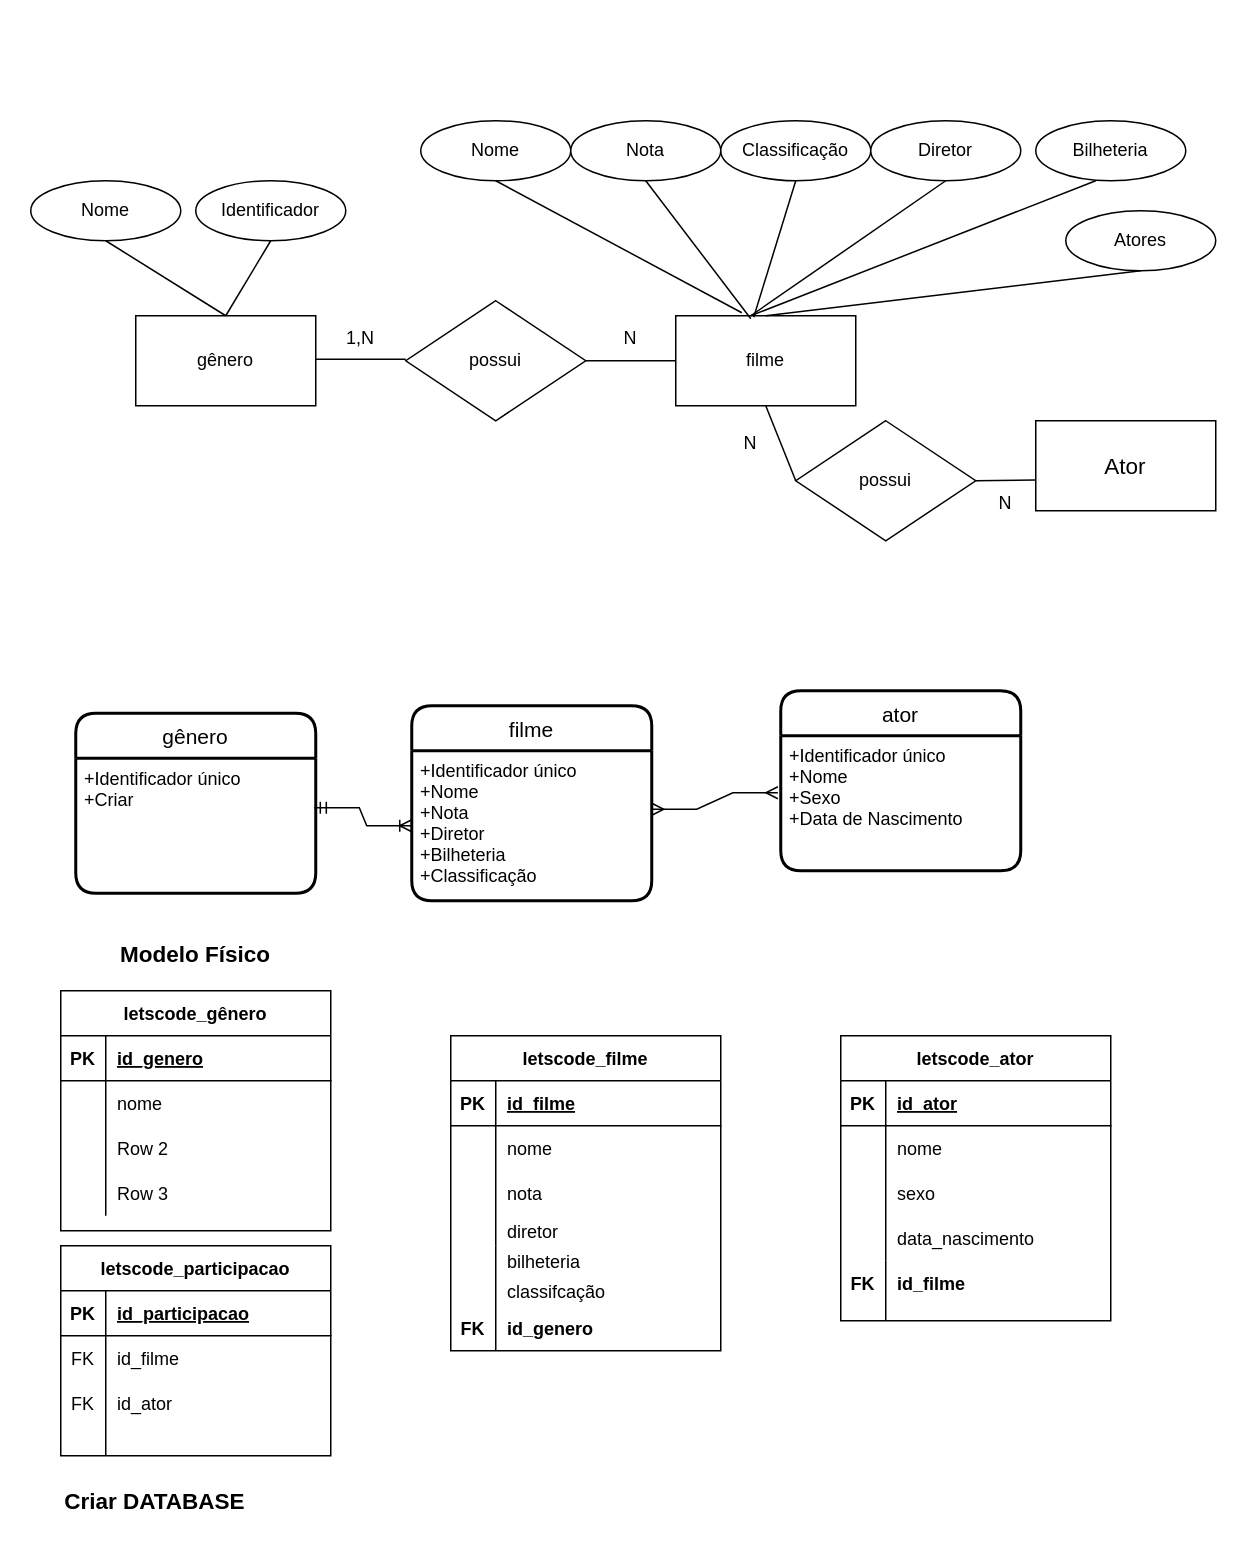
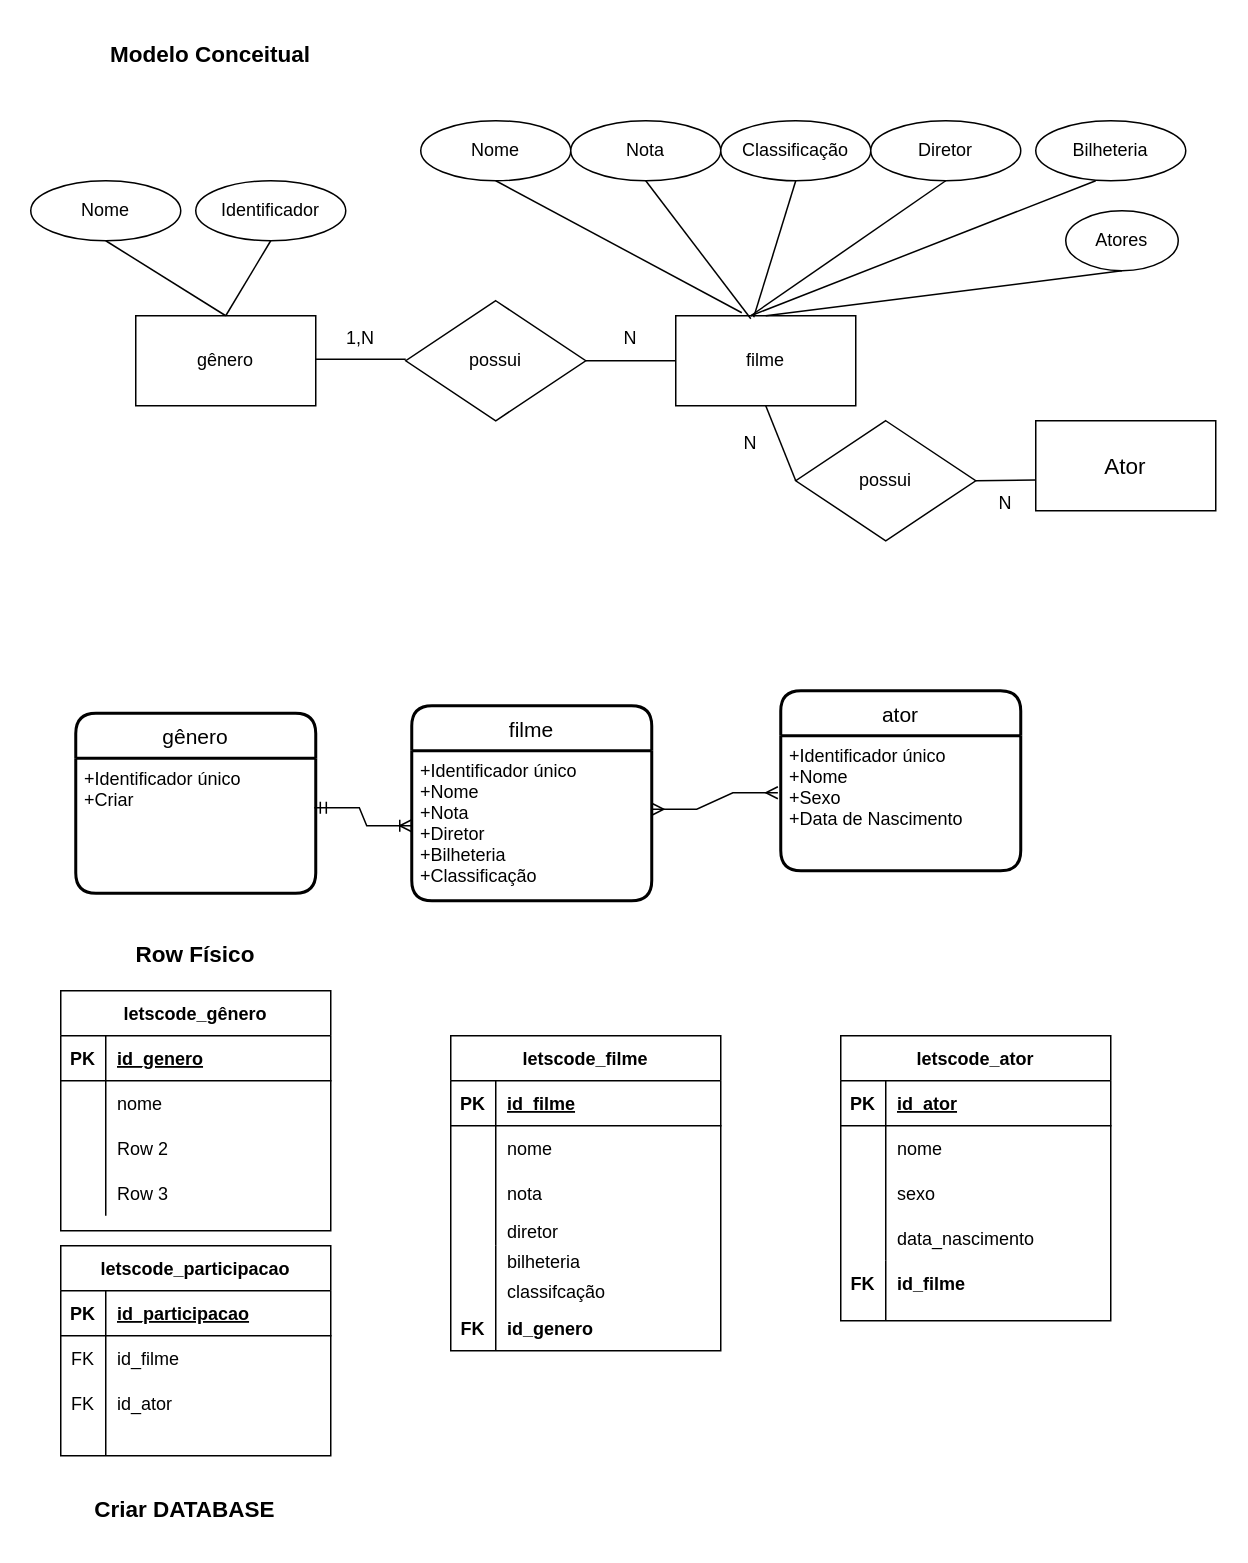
none -> (211, 53)
(1141, 241) -> (1122, 241)
(196, 953) -> (196, 953)
(158, 1501) -> (188, 1508)
